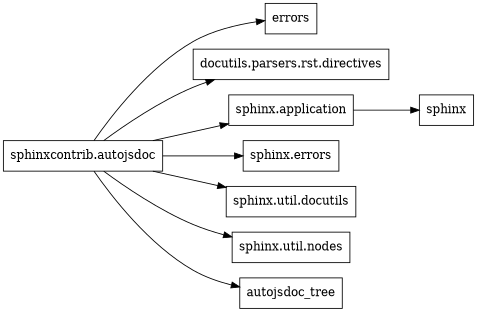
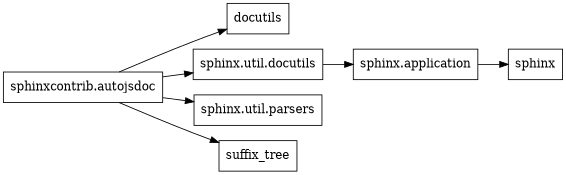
(291, 19) -> (258, 19)
(291, 64) -> none
(186, 133) -> (334, 64)
(291, 156) -> none
(291, 247) -> (258, 110)
(291, 293) -> (258, 156)
